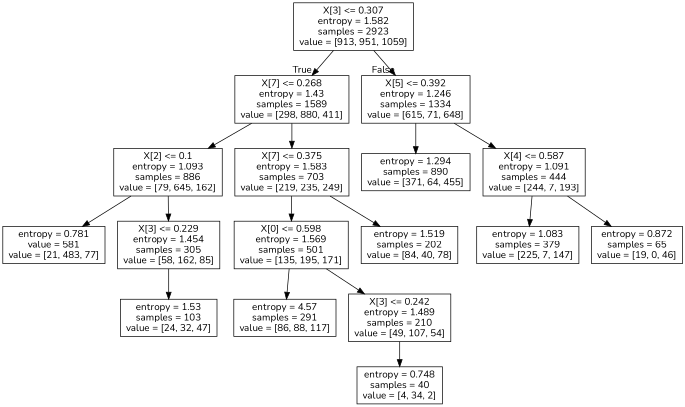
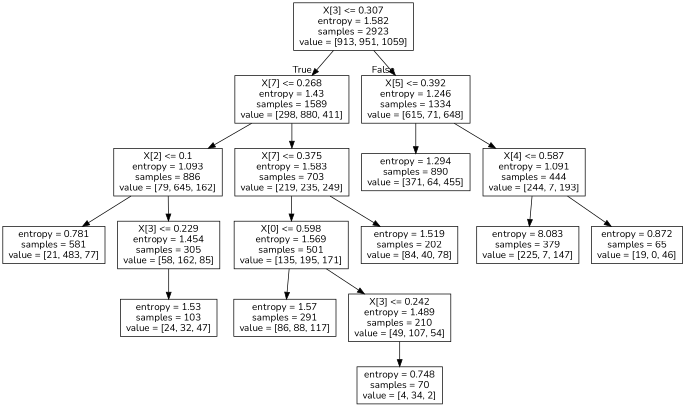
(54, 245) -> (54, 245)
(528, 245) -> (528, 245)
(285, 318) -> (285, 318)
(400, 385) -> (400, 385)
